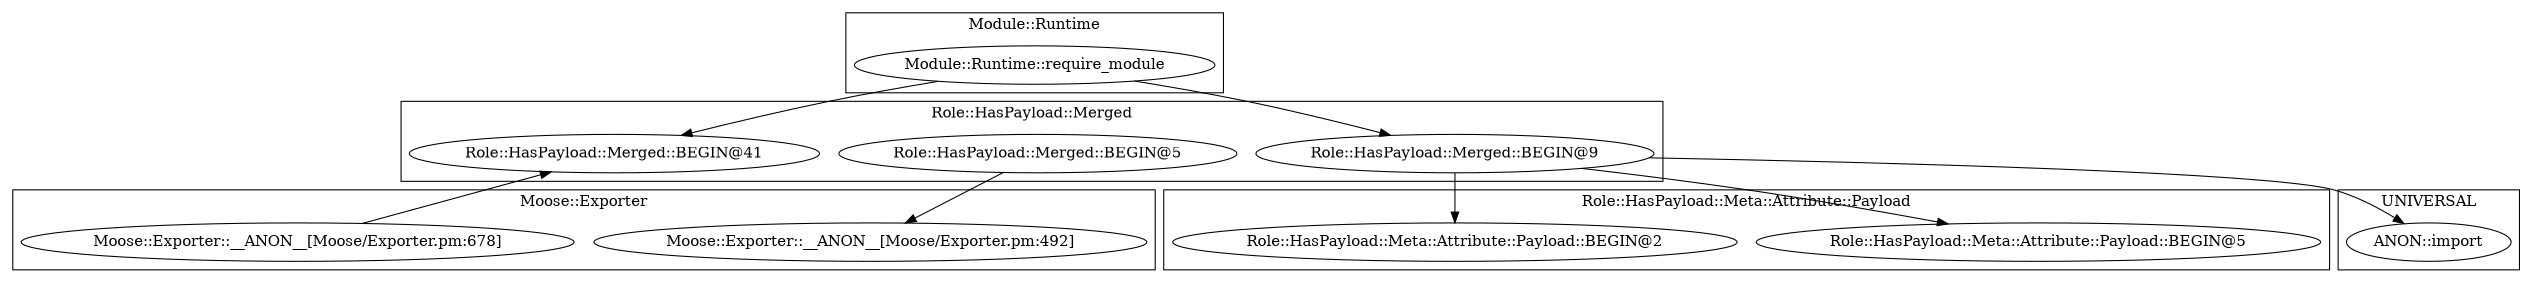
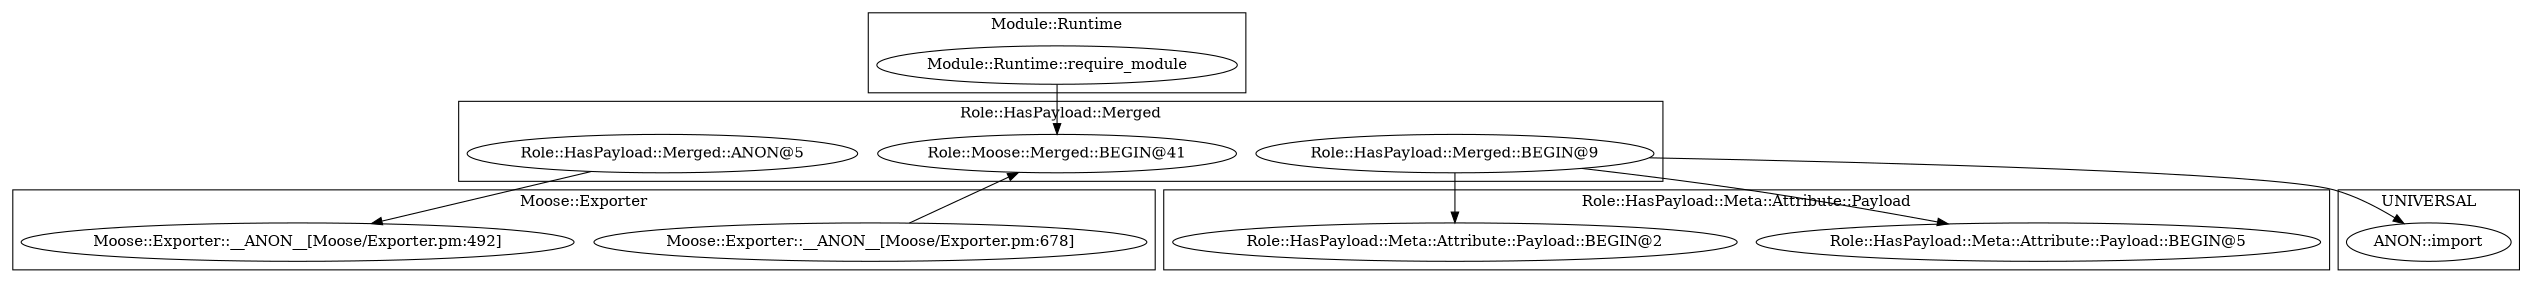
(1283, 109) -> none
(614, 154) -> (1057, 154)
(1038, 154) -> (662, 154)
